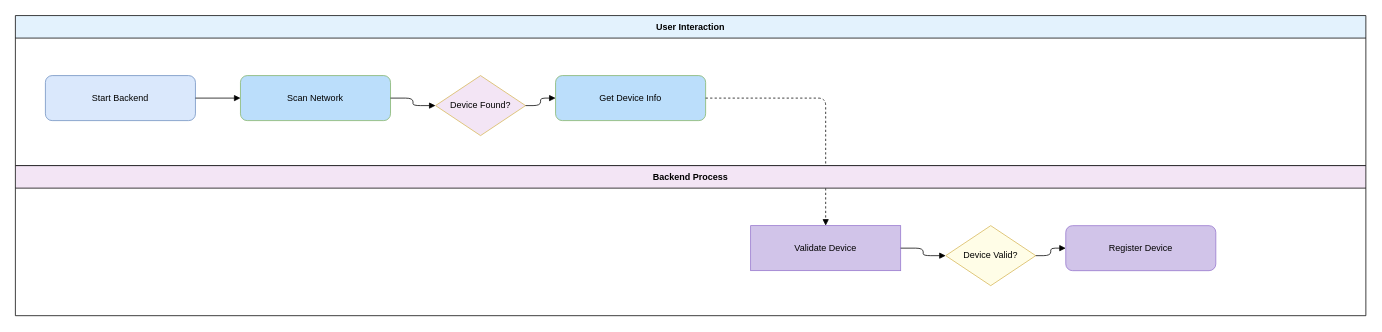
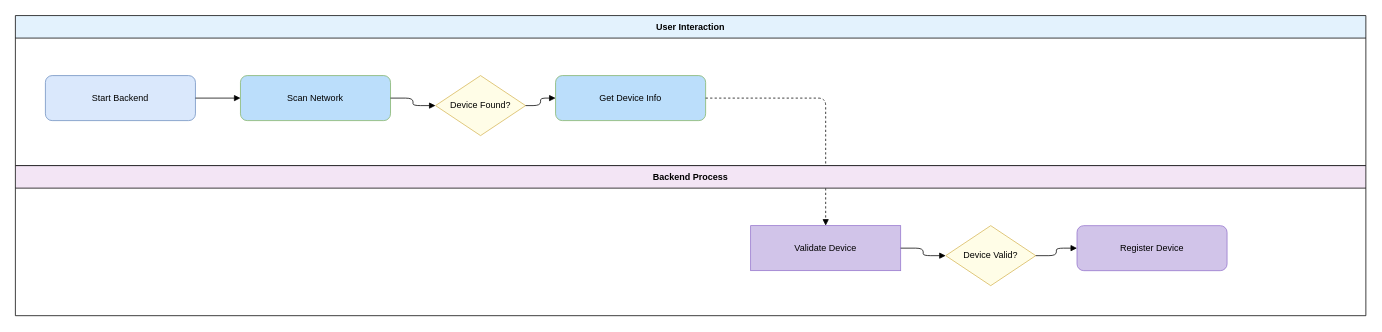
(480, 105) -> (480, 105)
(1140, 248) -> (1152, 248)
